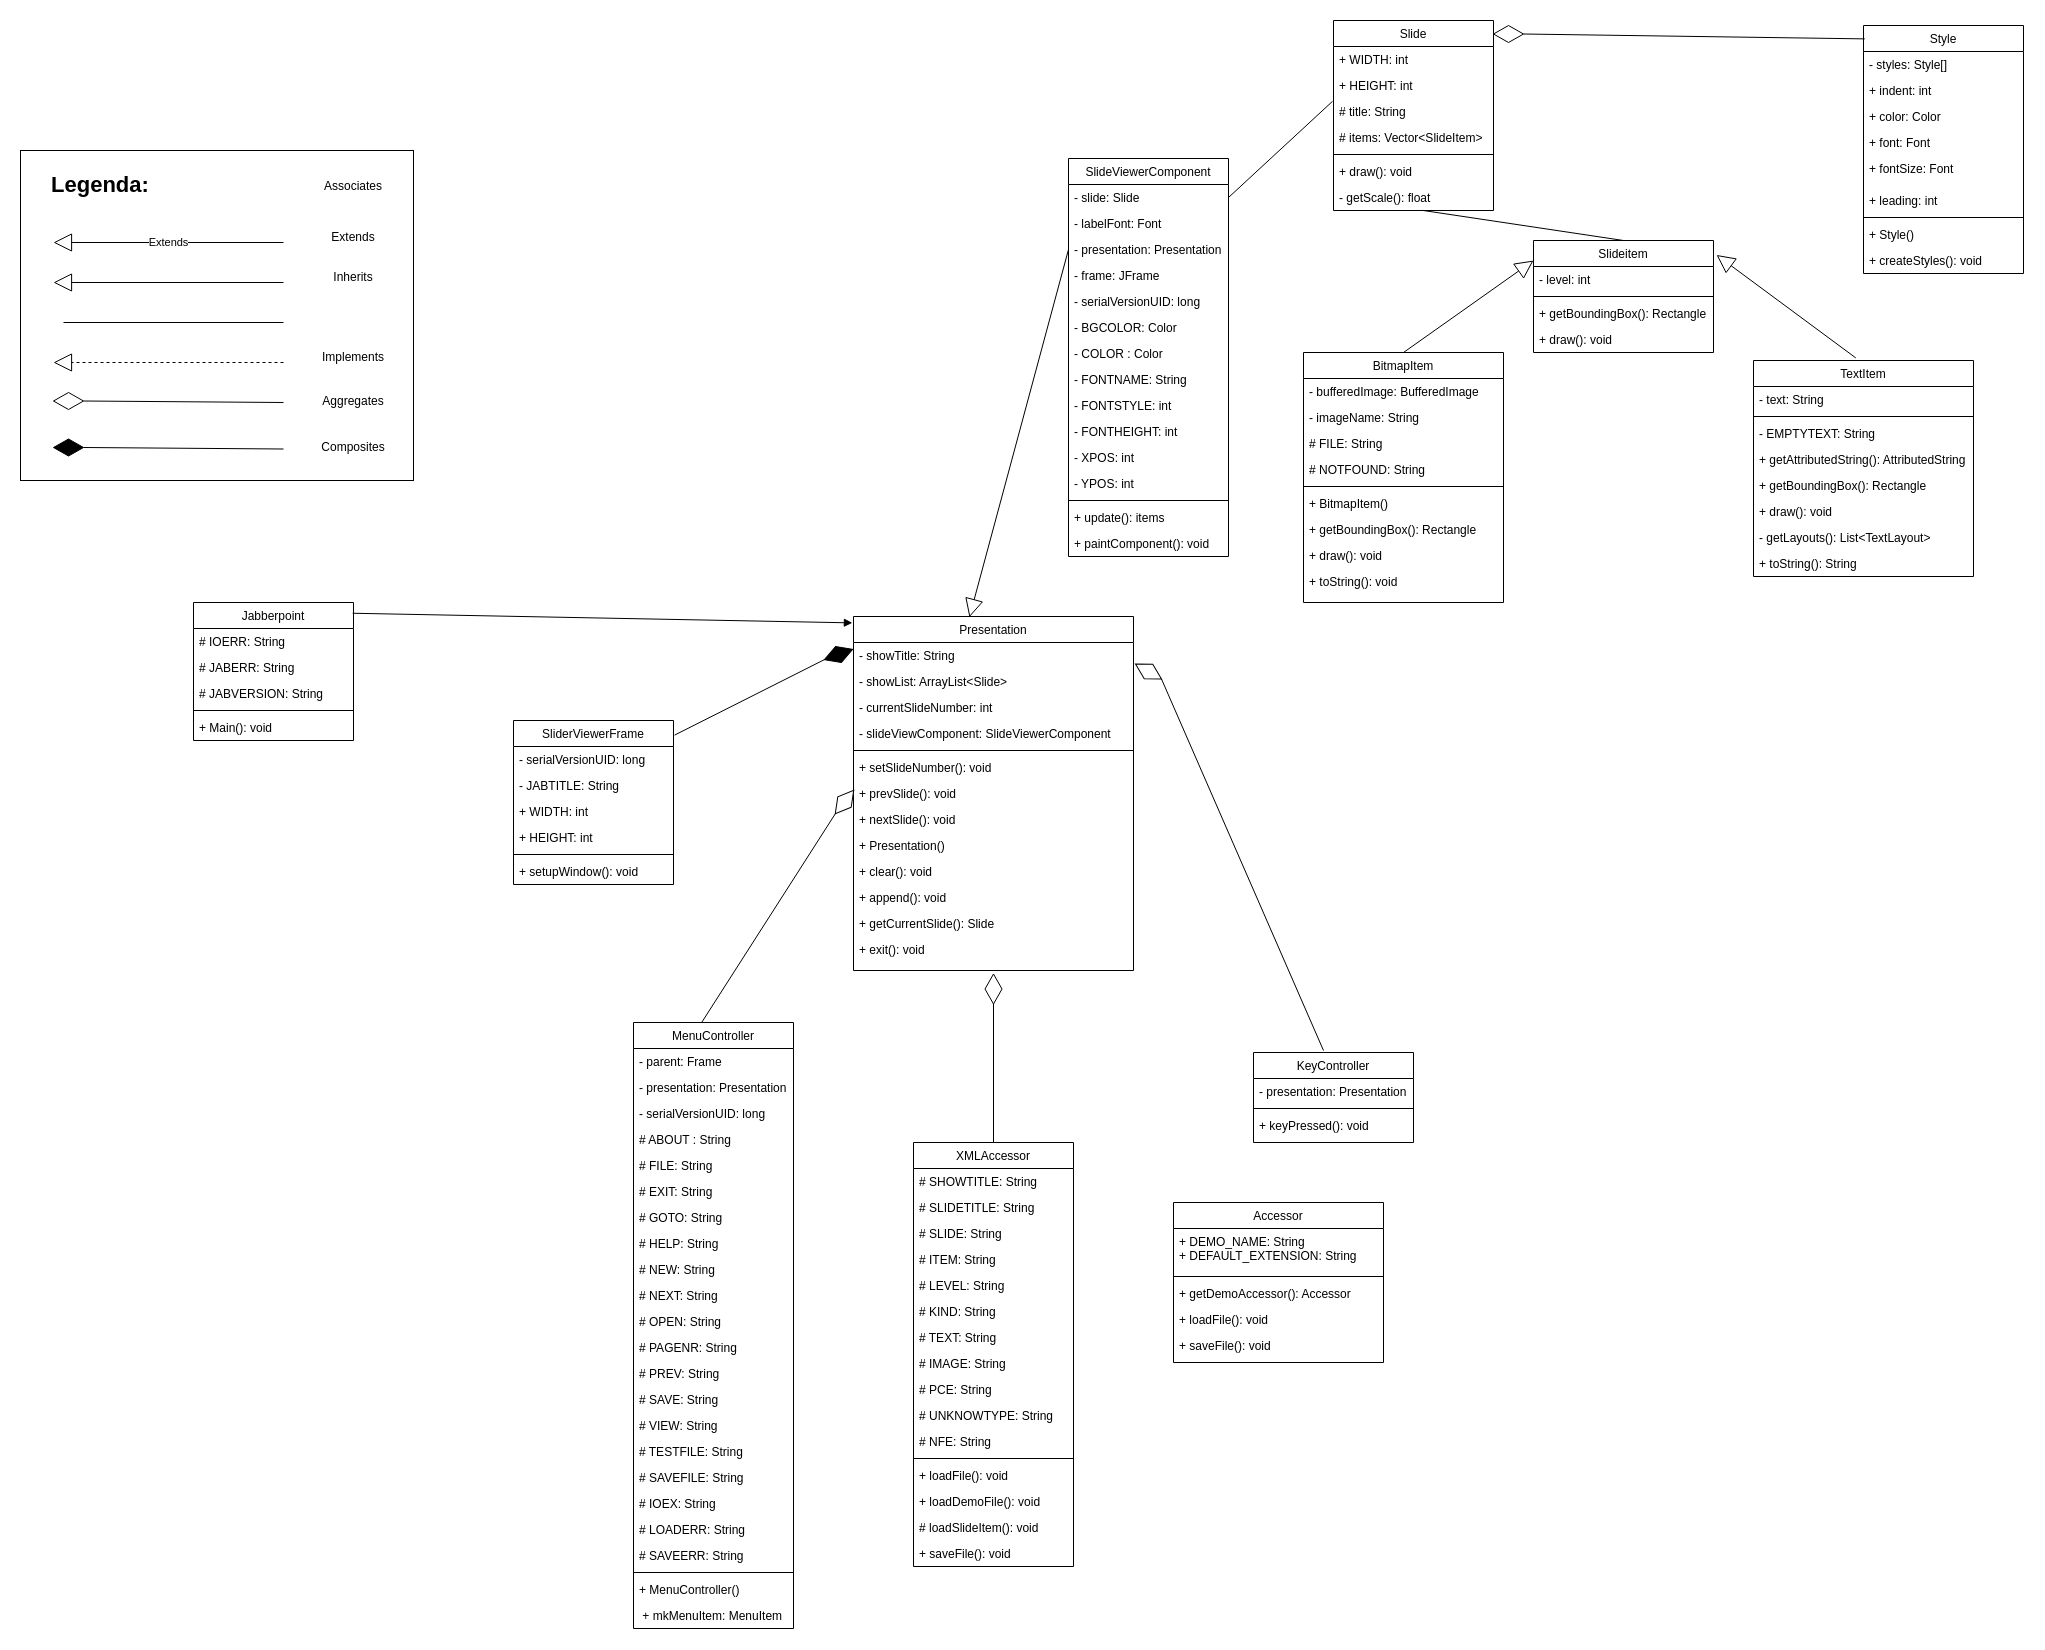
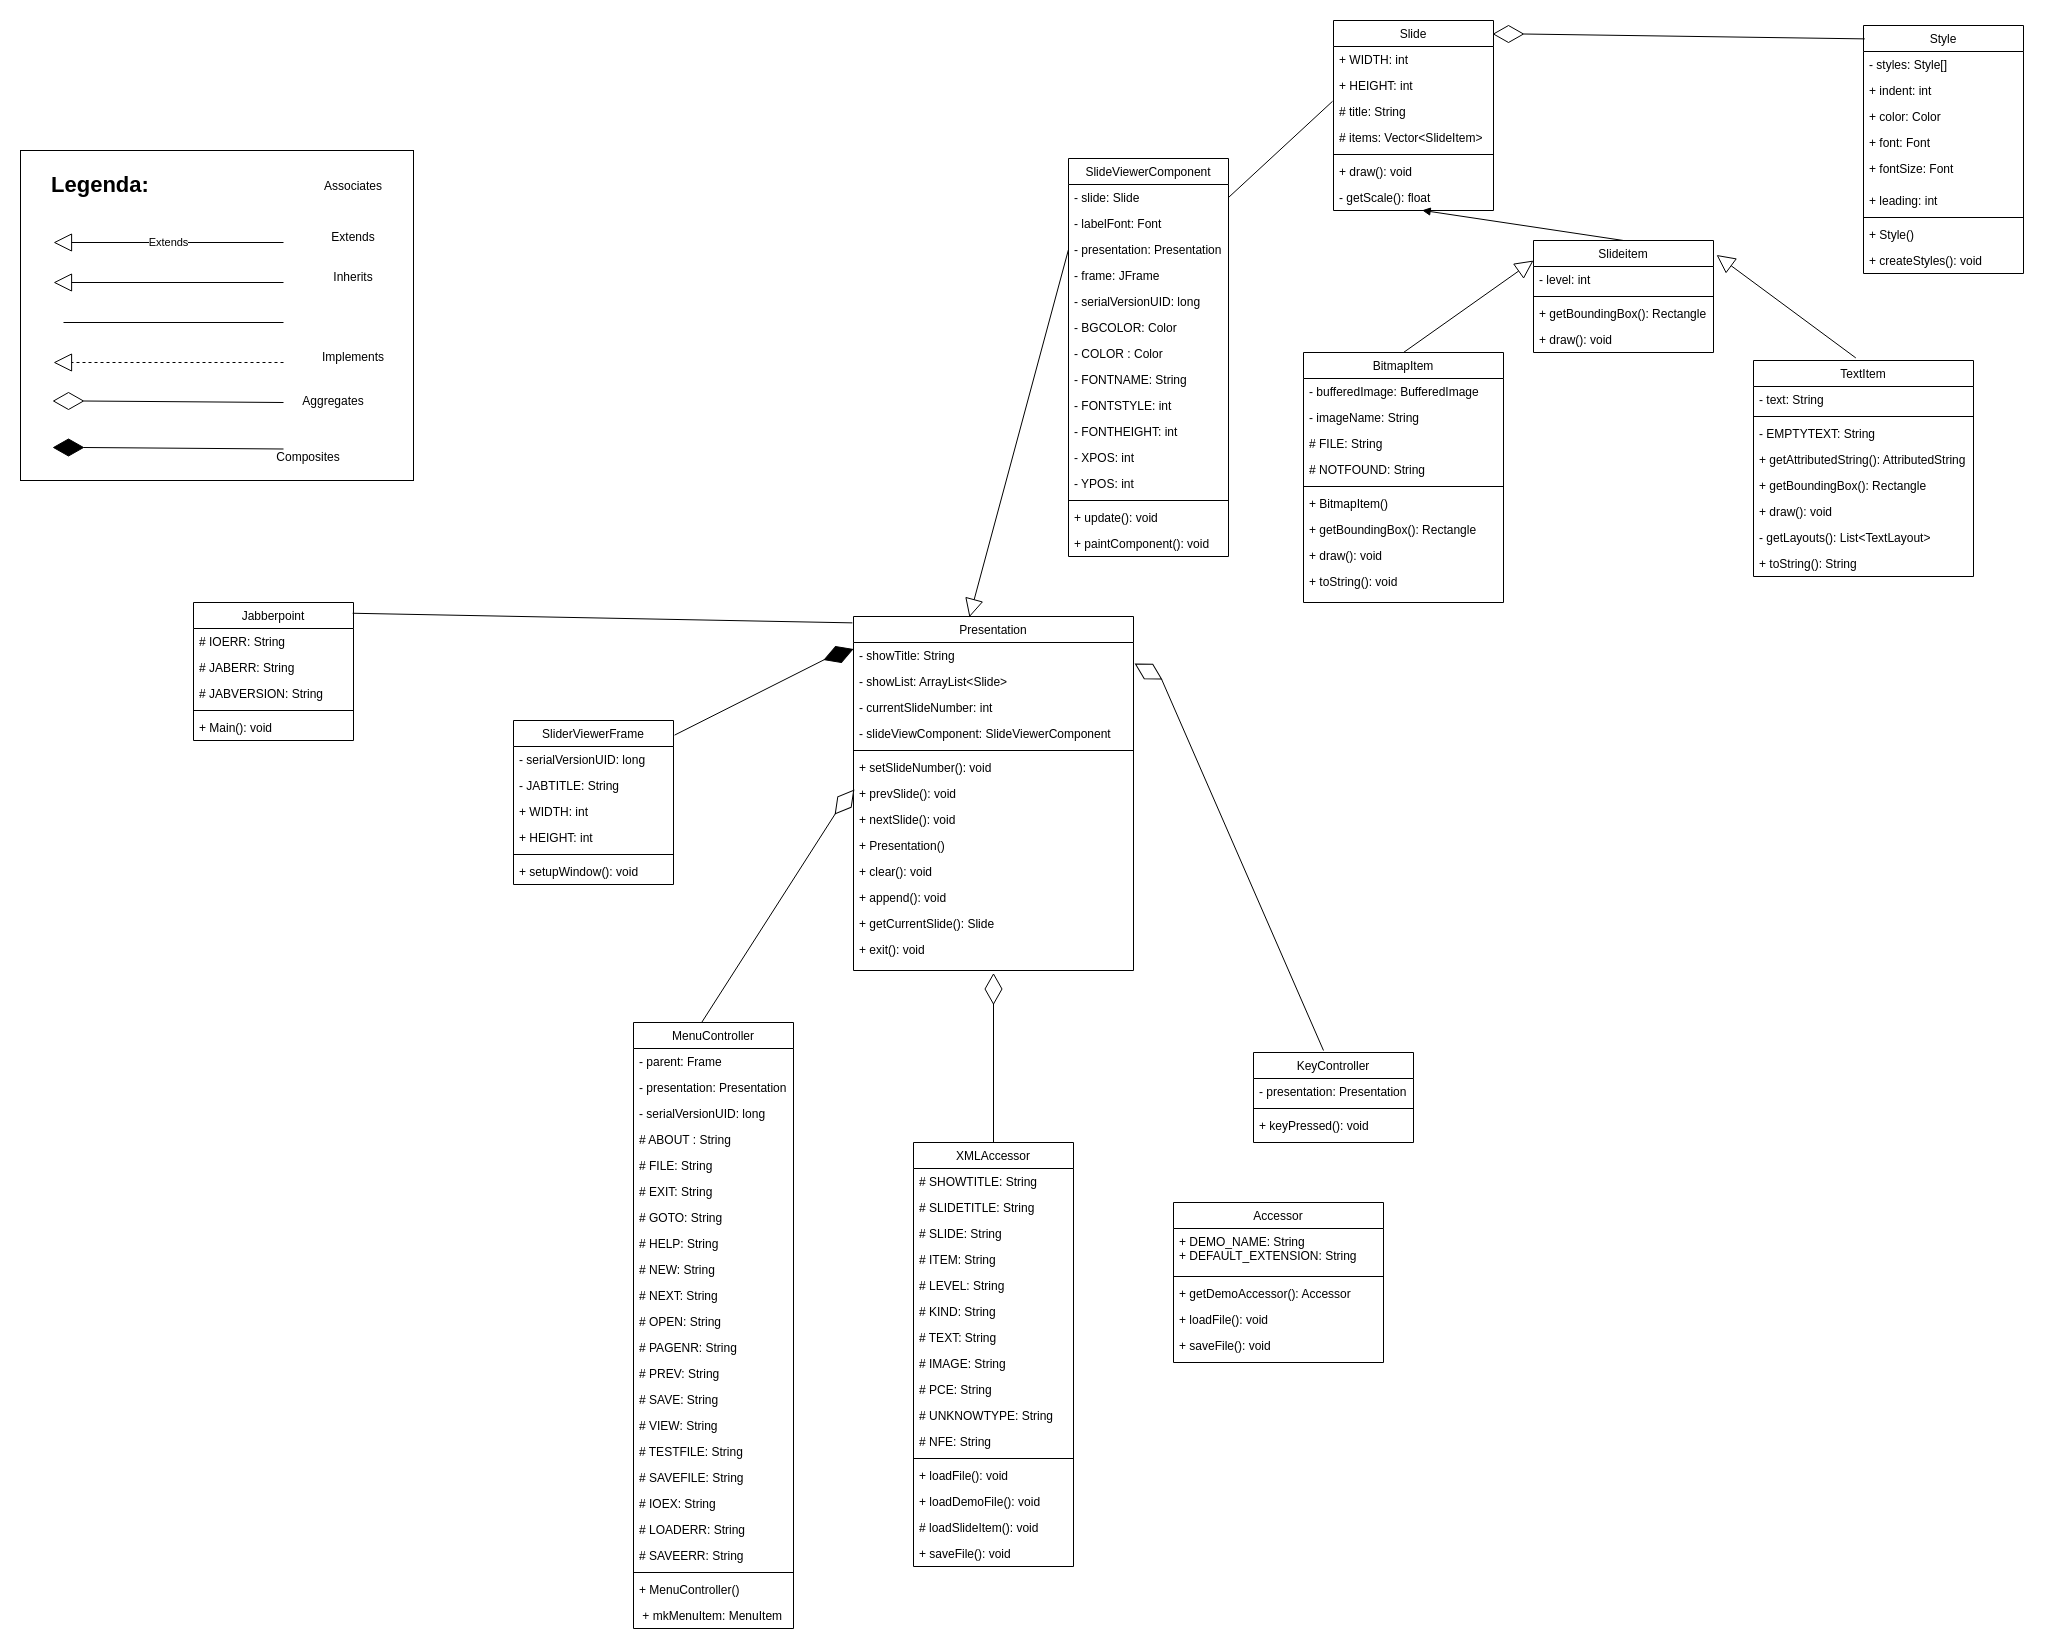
(1431, 212) -> (1431, 212)
(354, 401) -> (334, 401)
(354, 448) -> (309, 458)
(1125, 518) -> (1122, 518)
(843, 623) -> (846, 623)
